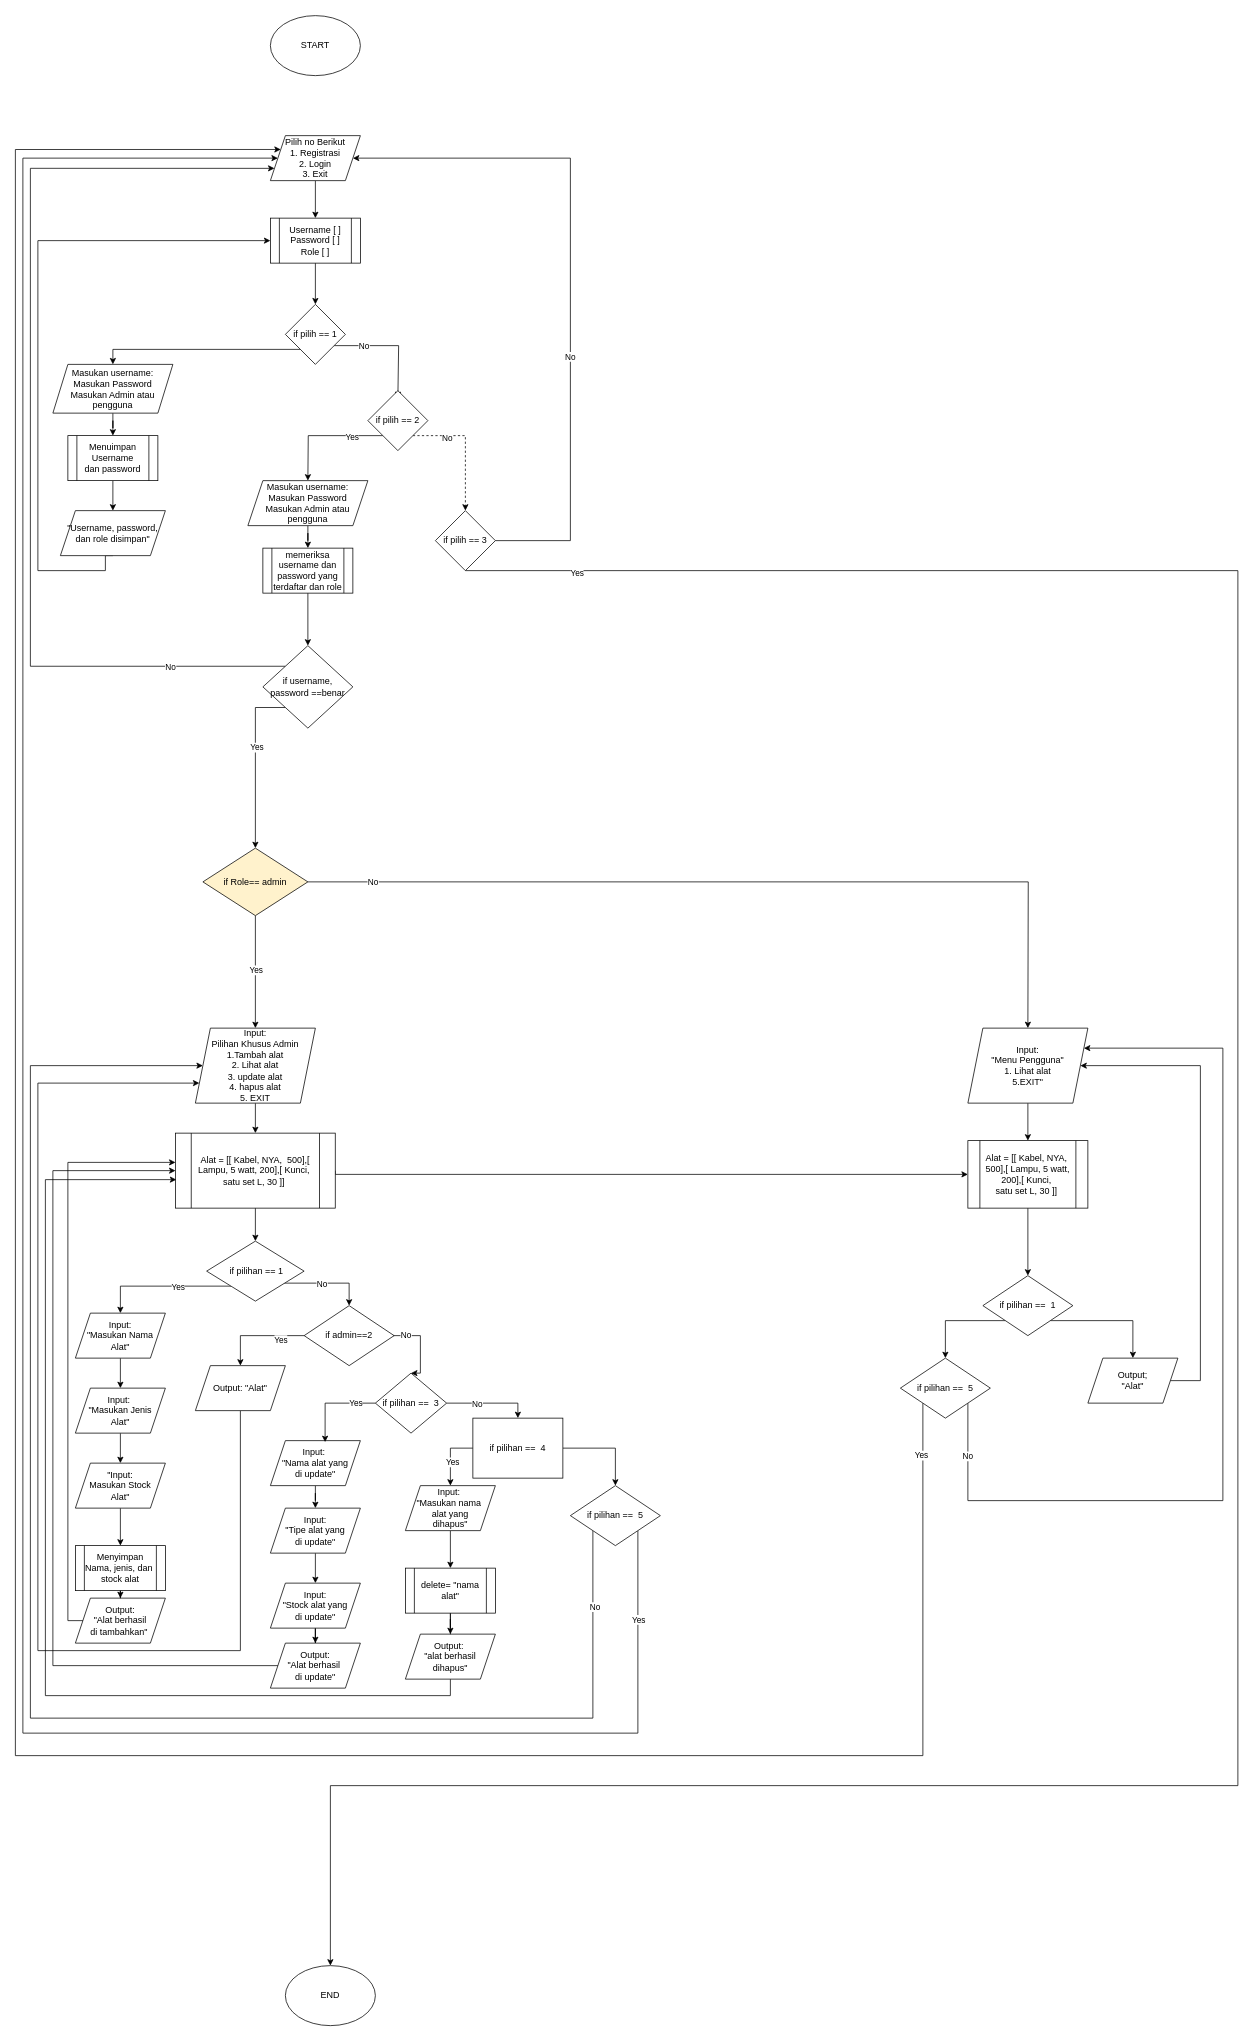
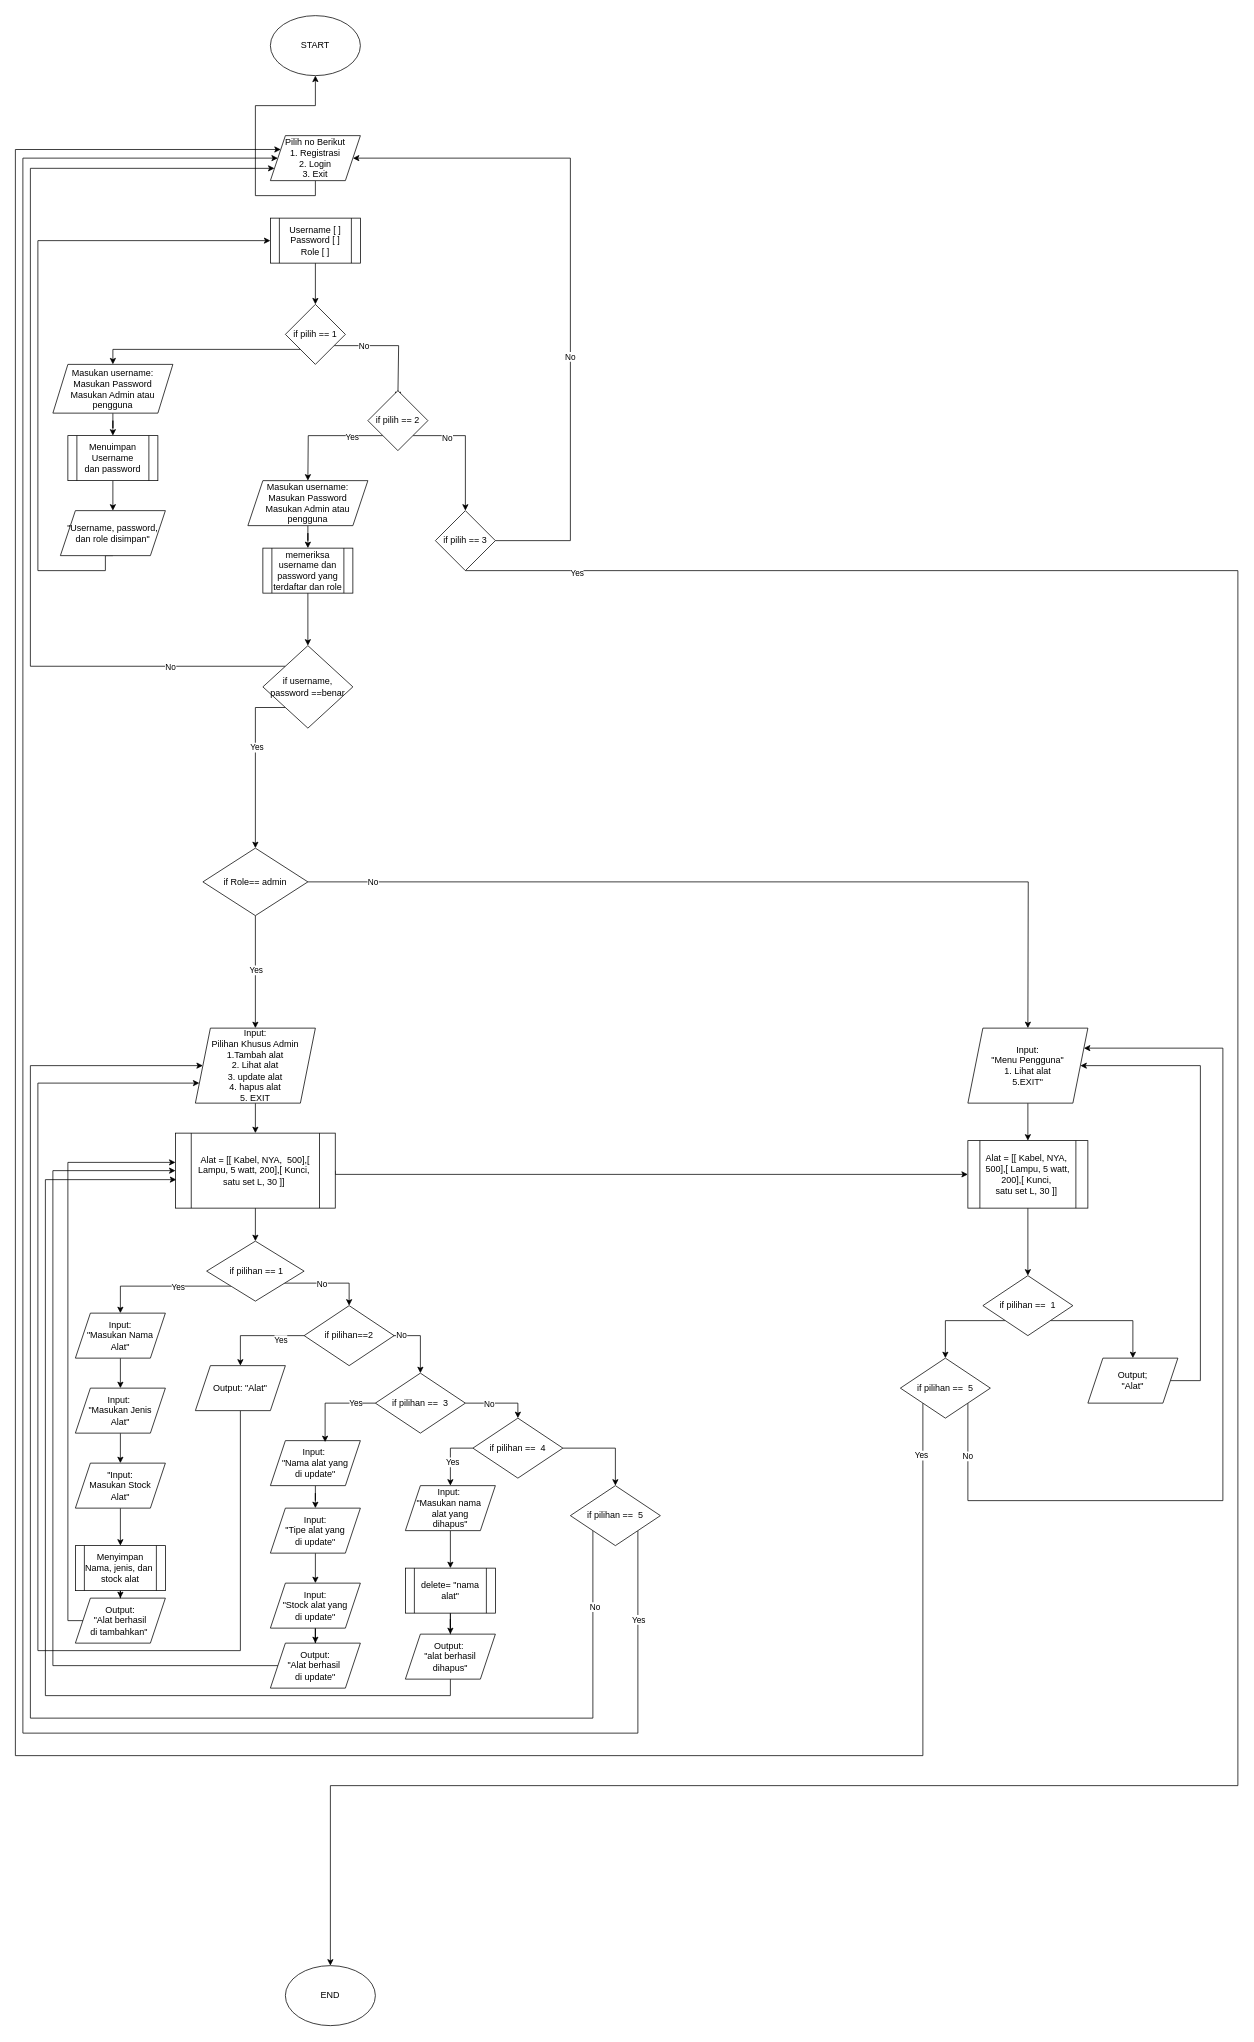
(315, 203) -> (255, 139)
(465, 464) -> (465, 464)
(255, 882) -> (255, 882)
(349, 1335) -> (349, 1335)
(411, 1403) -> (420, 1403)
(518, 1448) -> (518, 1448)
